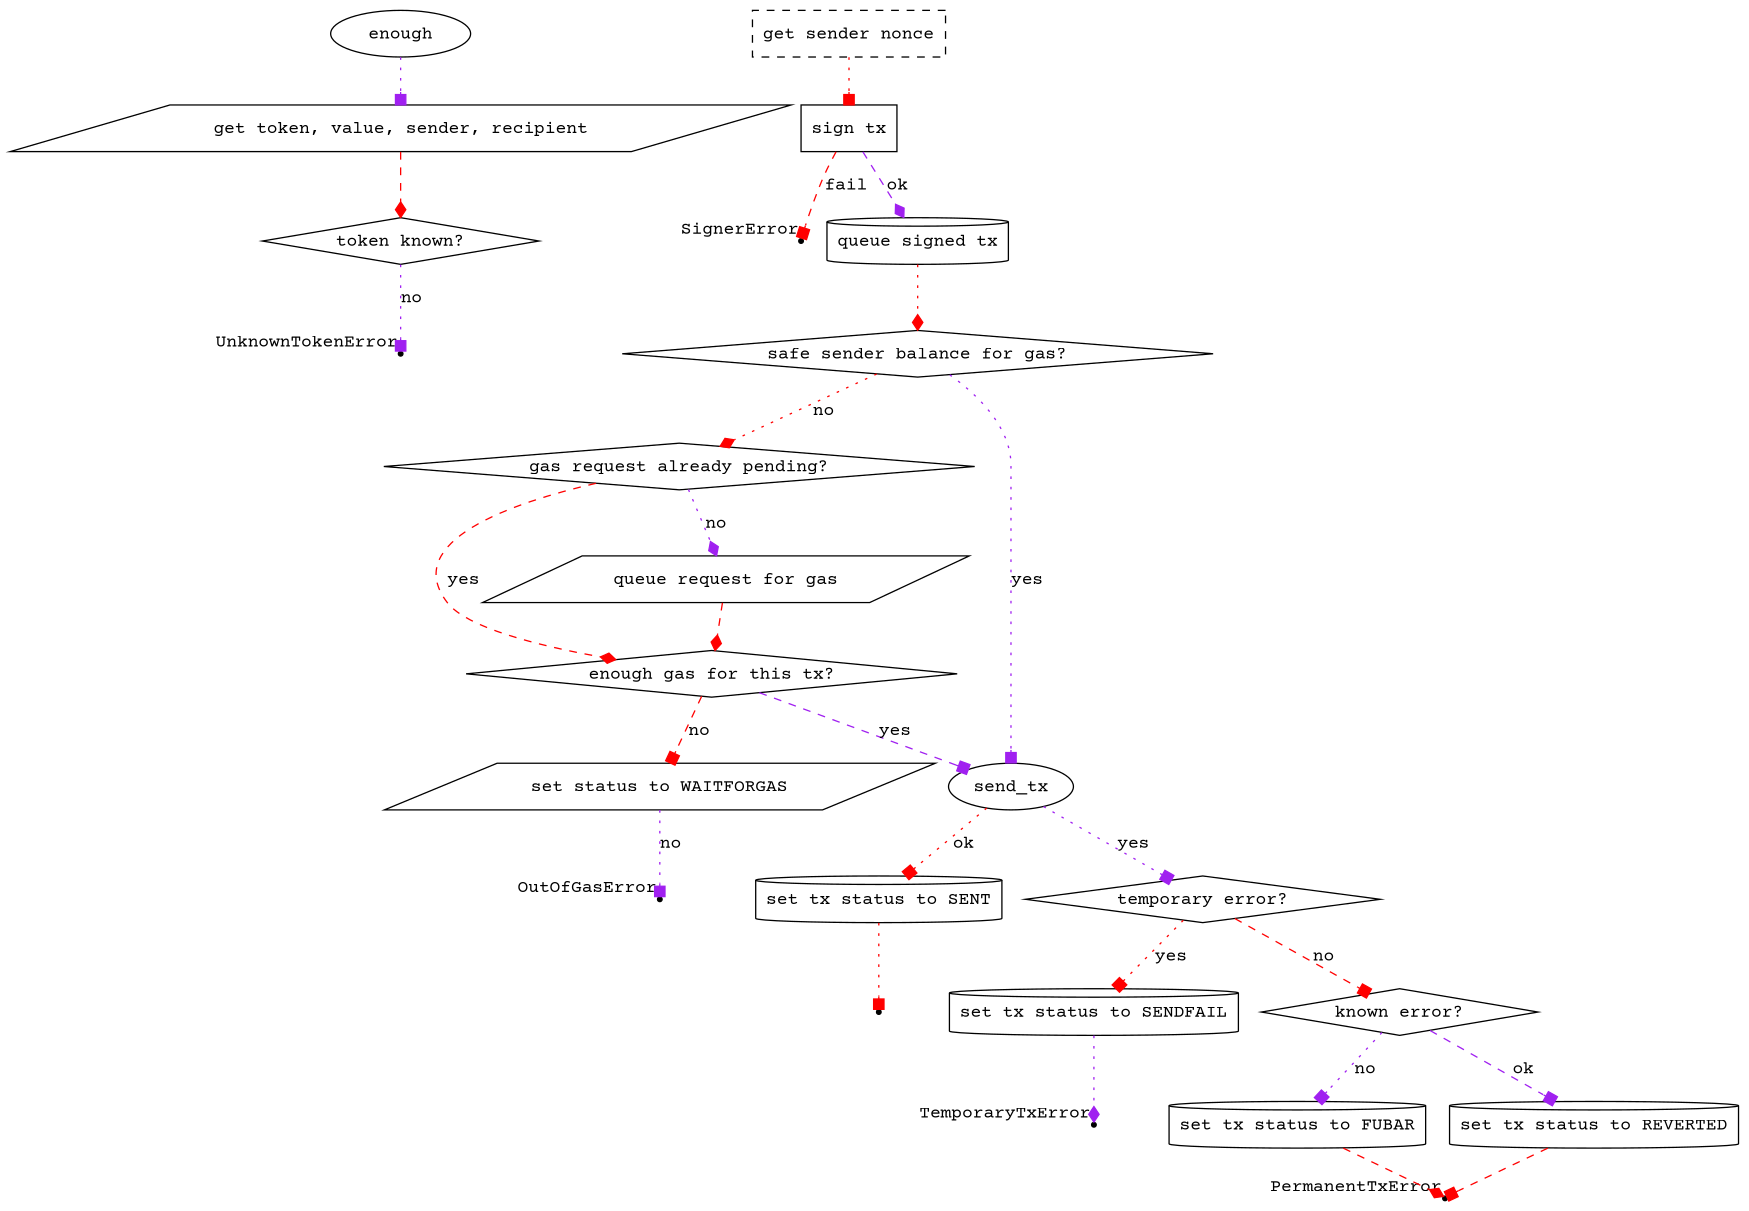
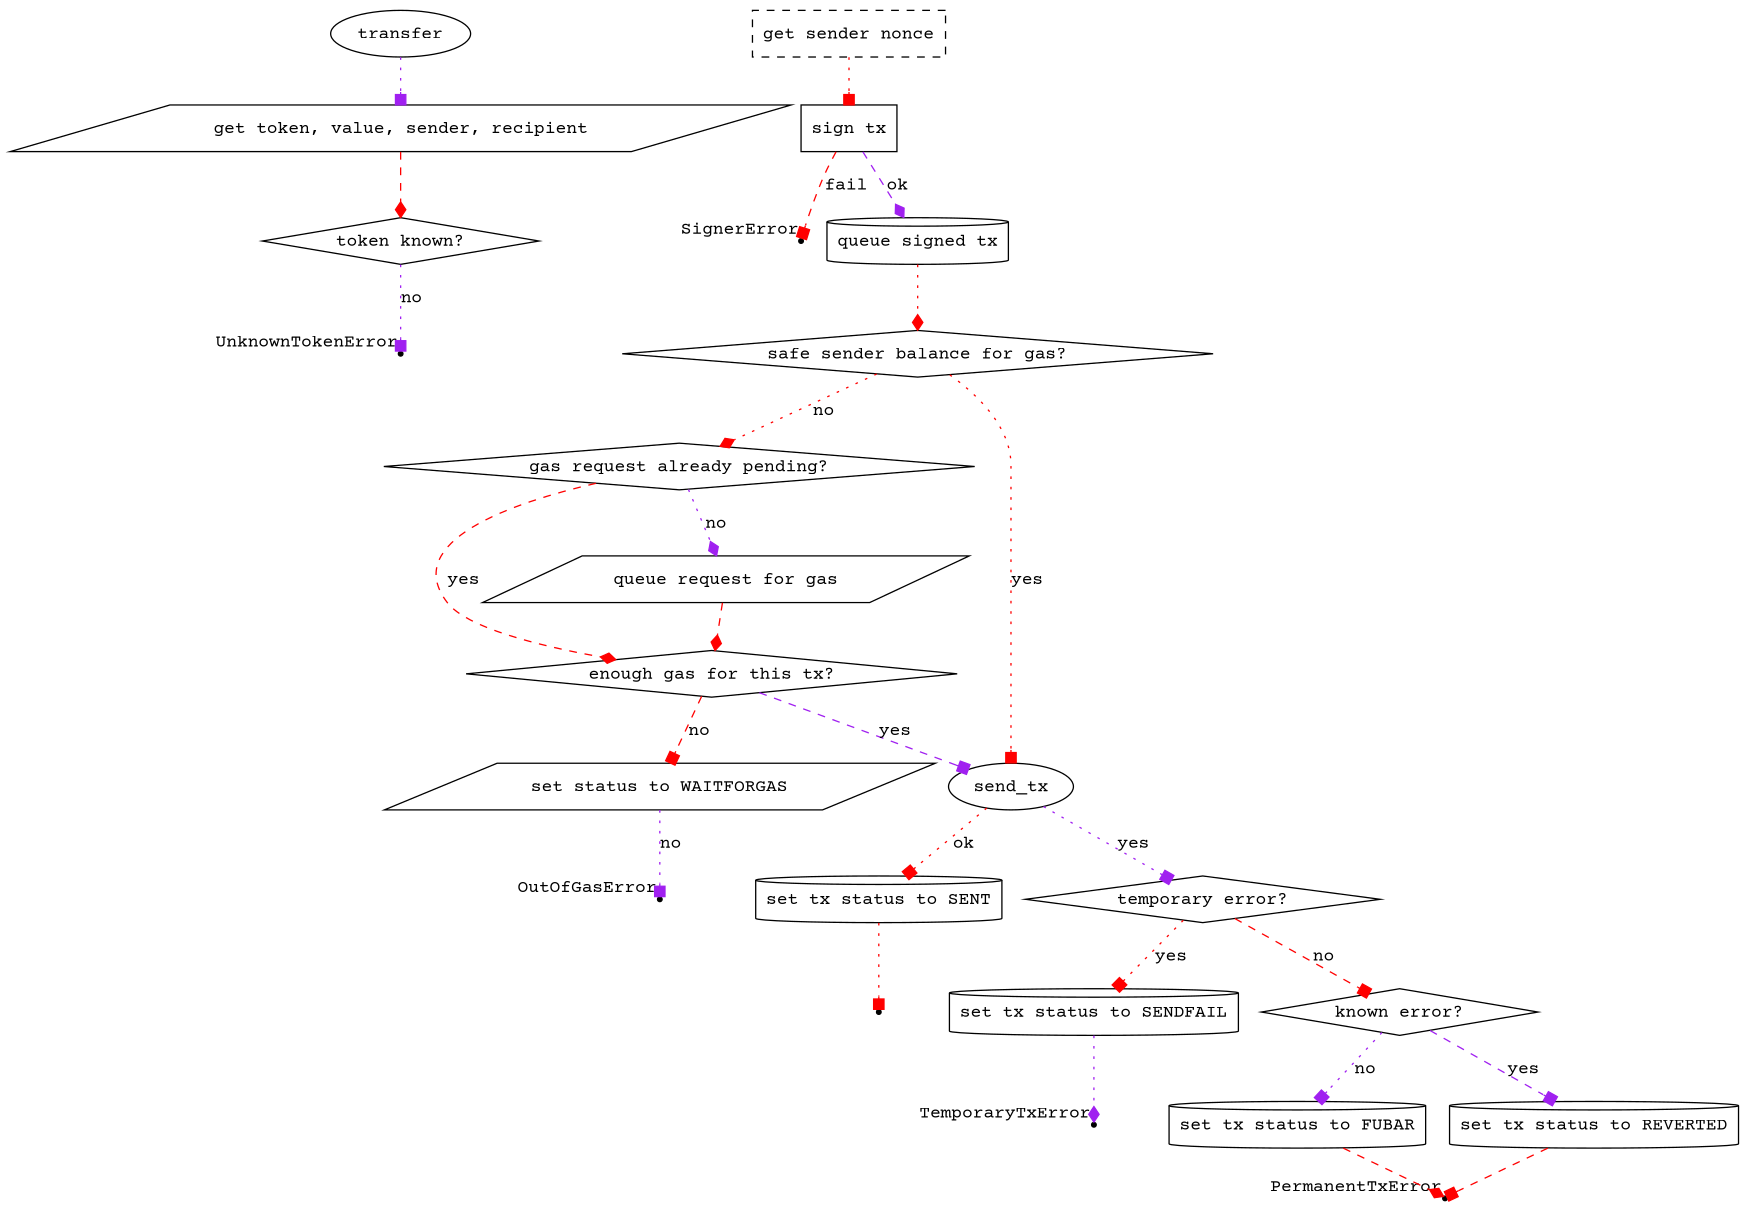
(401, 34) -> (401, 34)
(1011, 551) -> (1011, 551)
(1523, 1068) -> (1523, 1068)
